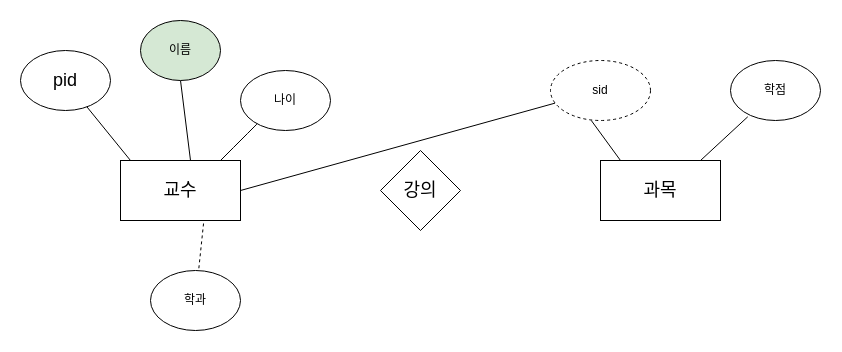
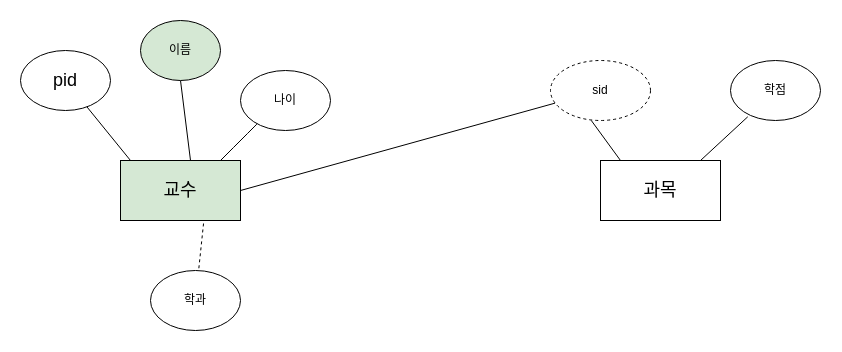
(181, 191) -> (181, 191)
(421, 191) -> none
